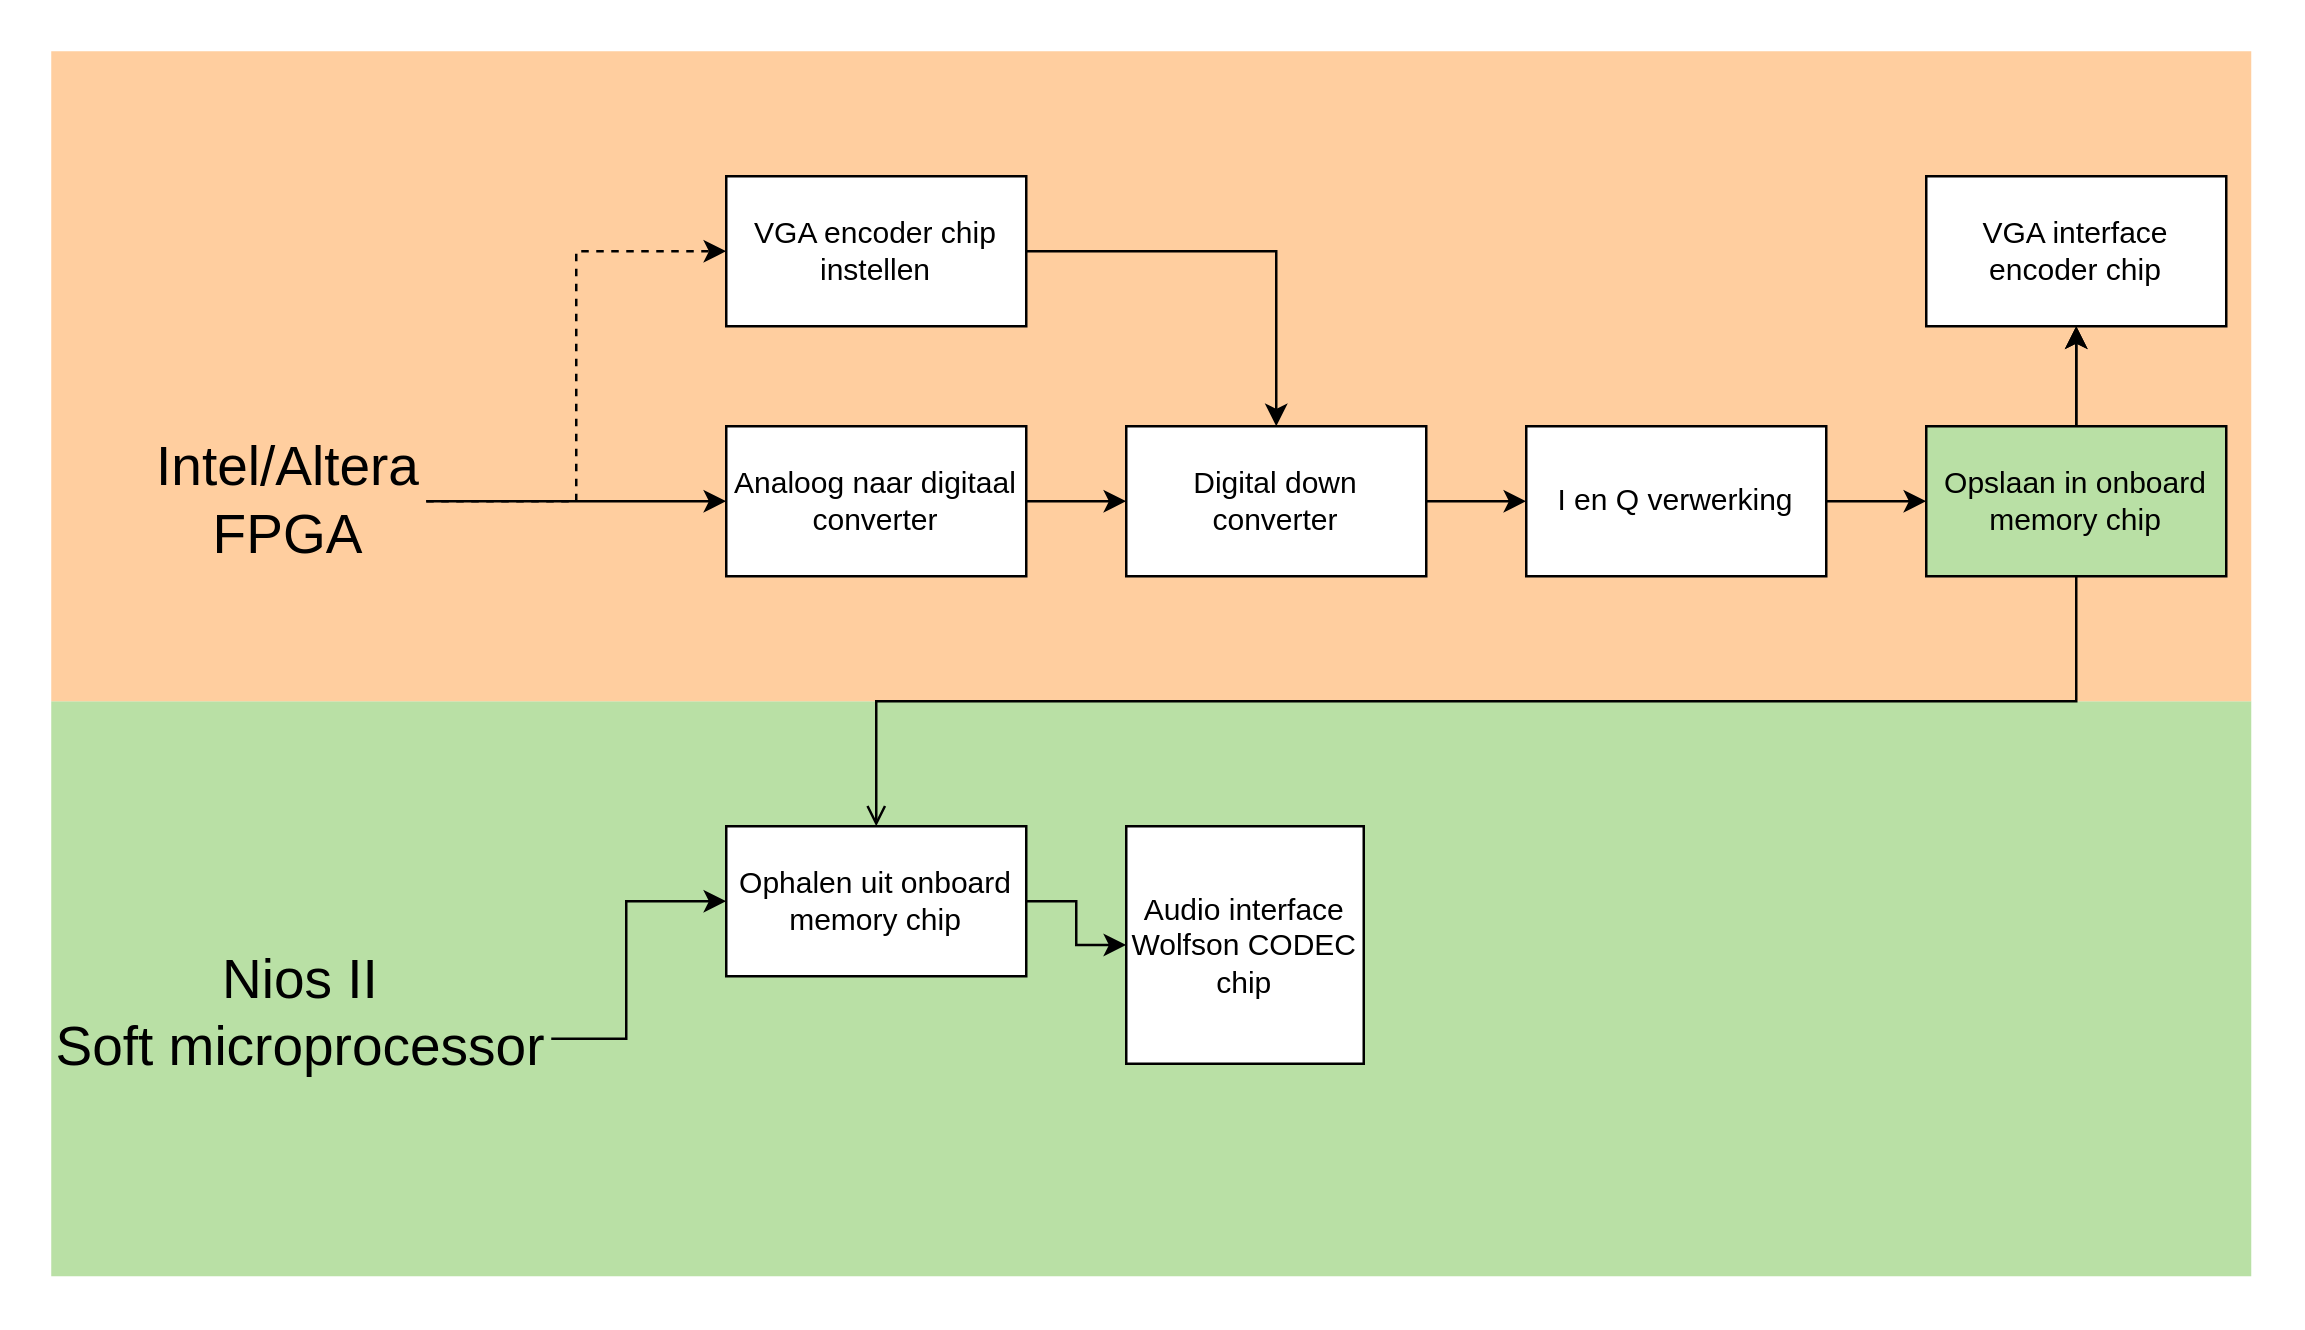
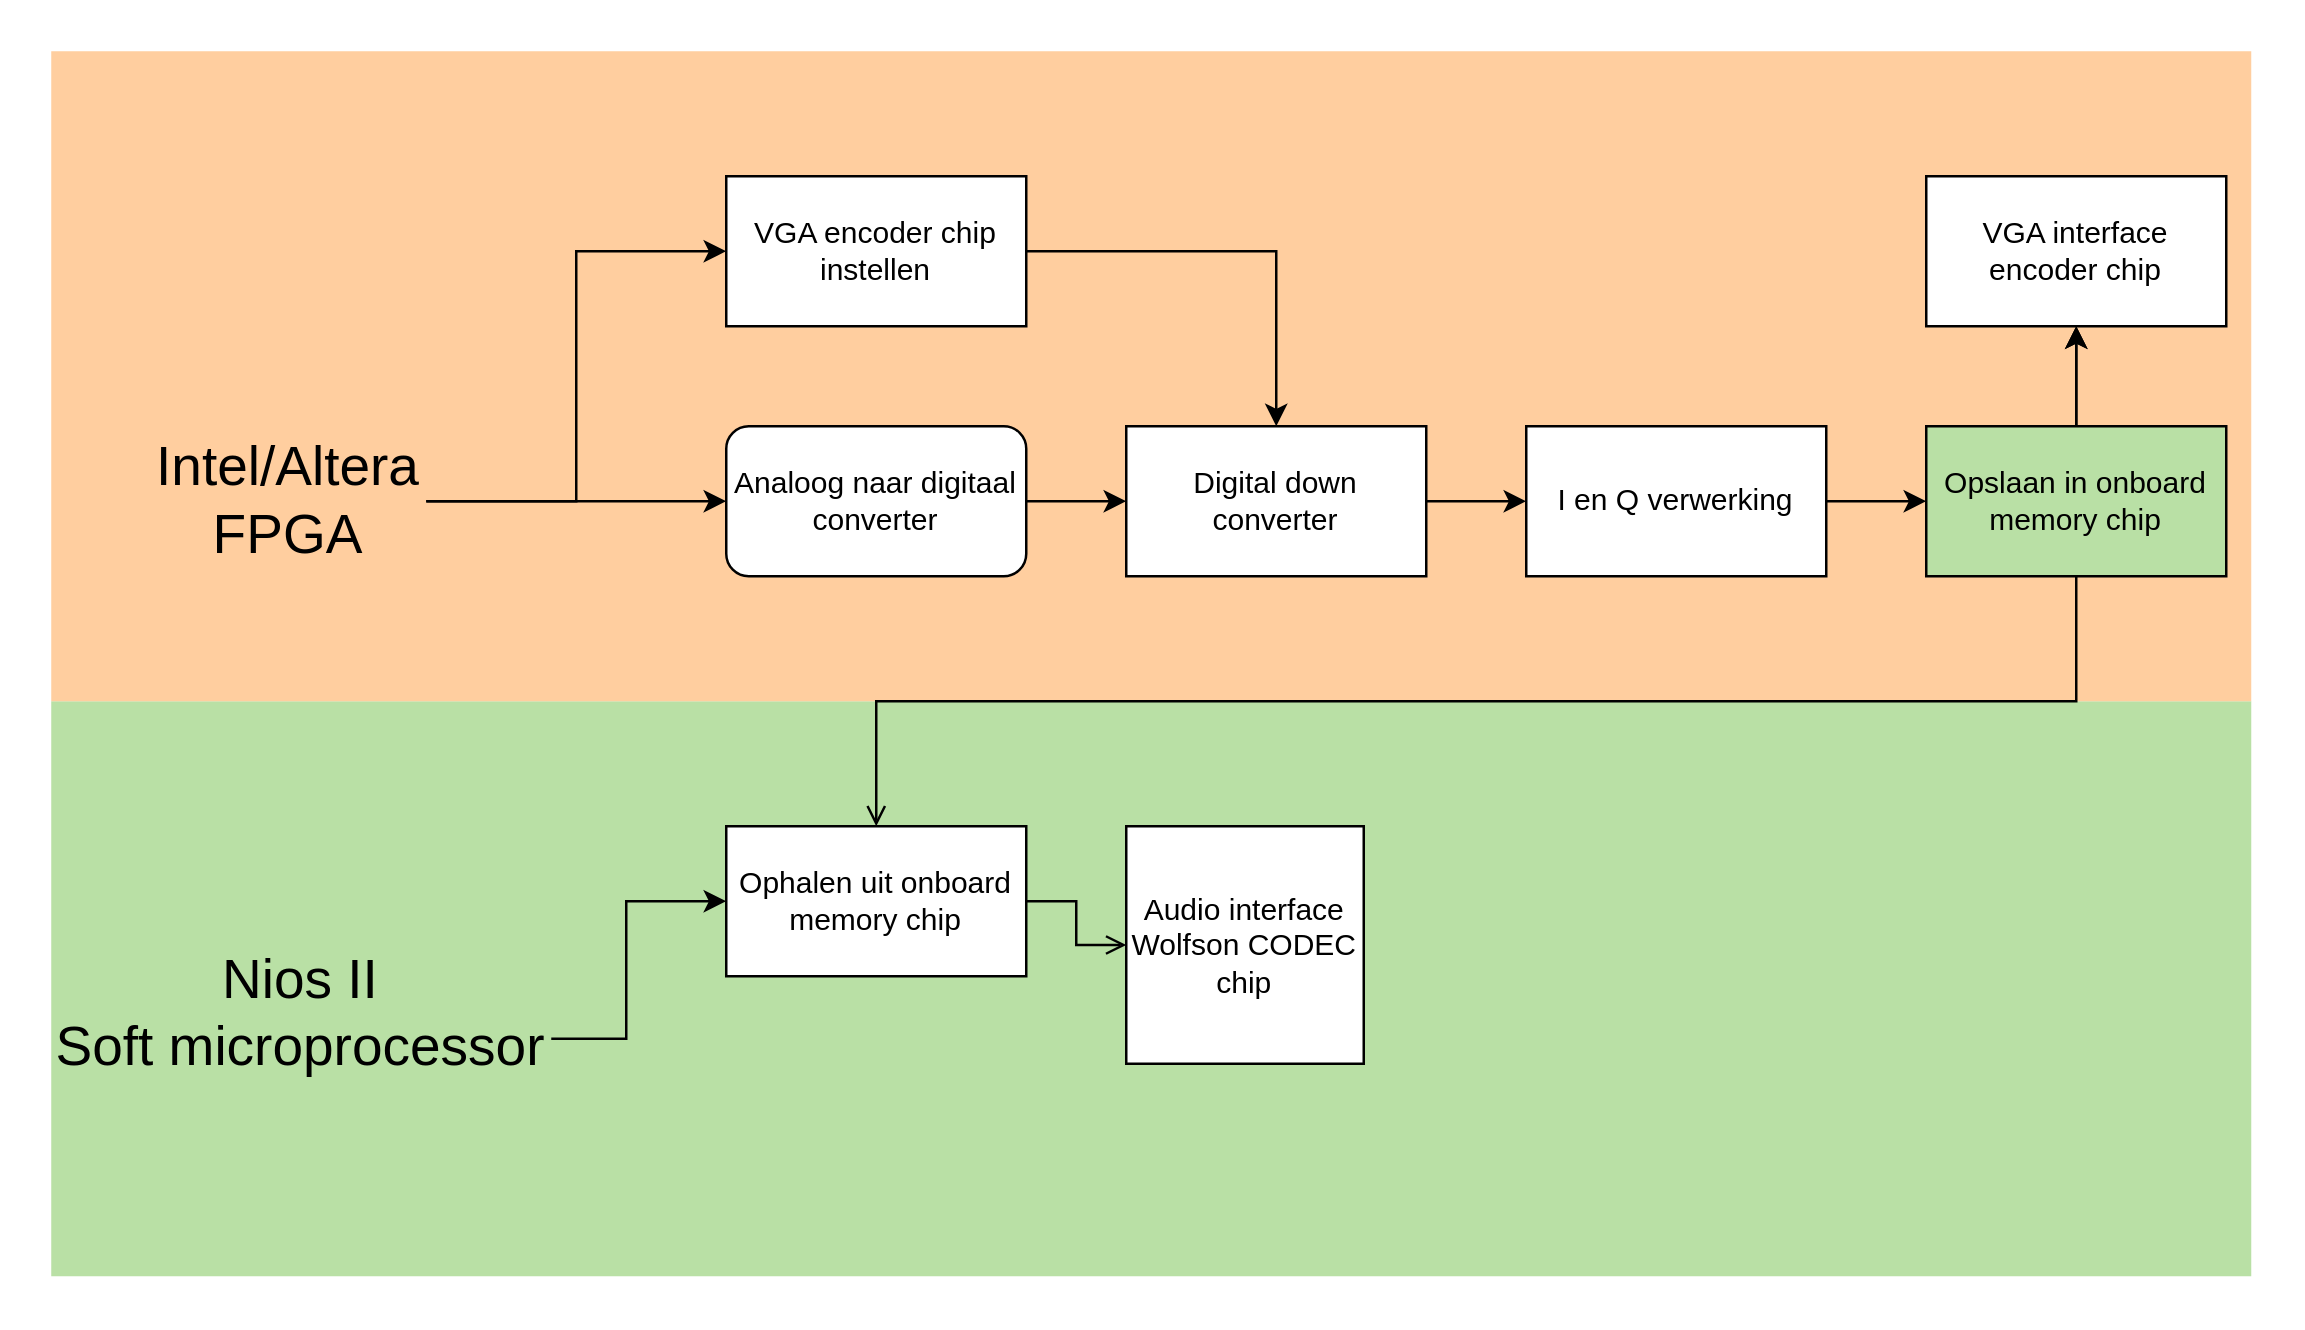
(576, 310) -> (576, 310)
(876, 501) -> (876, 501)
(1108, 945) -> (1112, 945)
